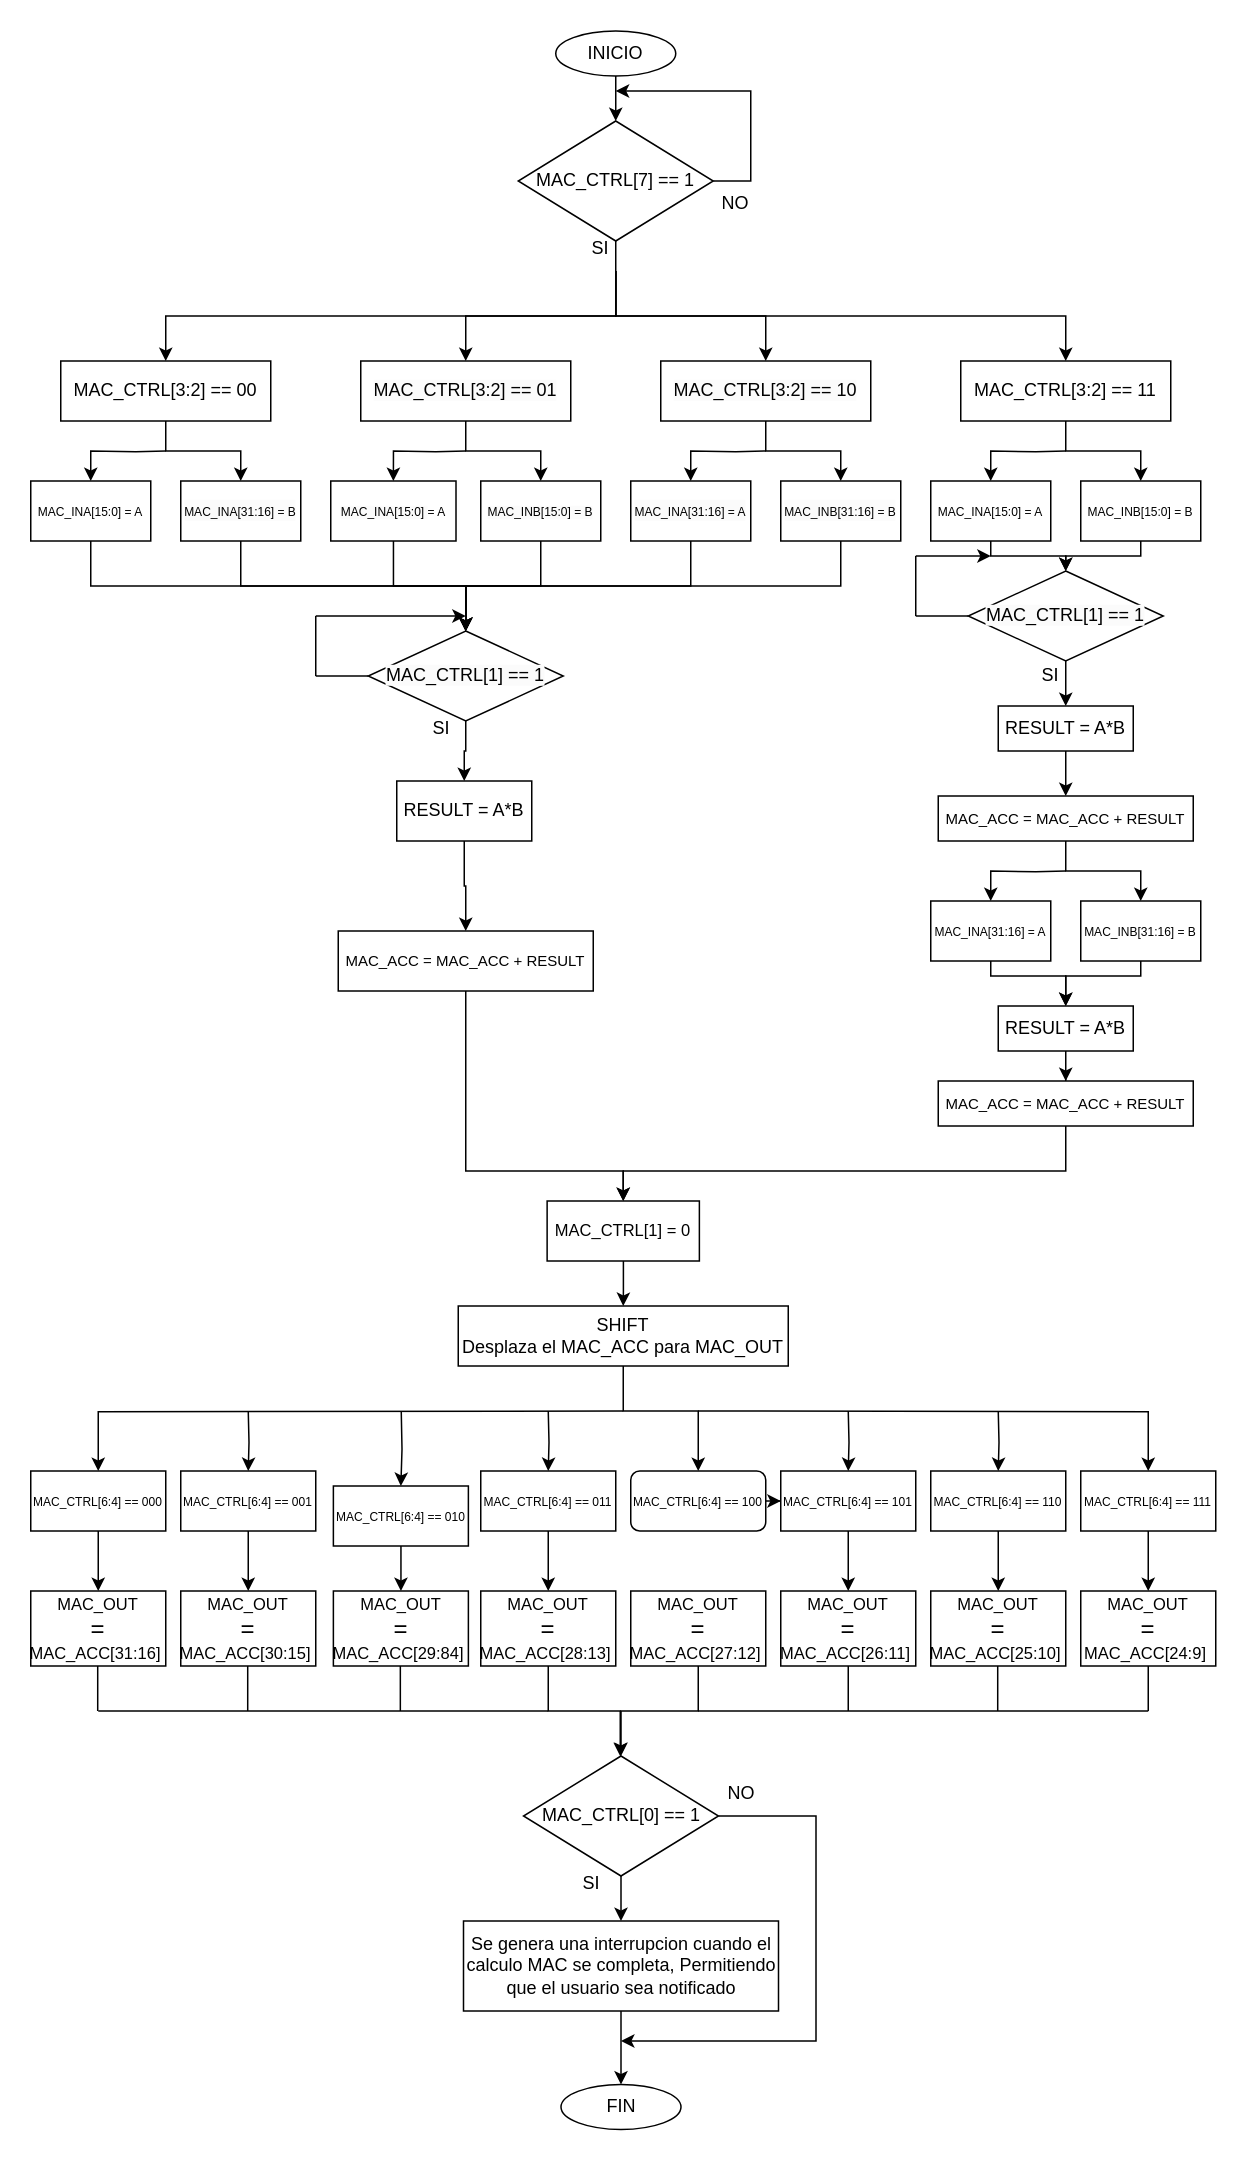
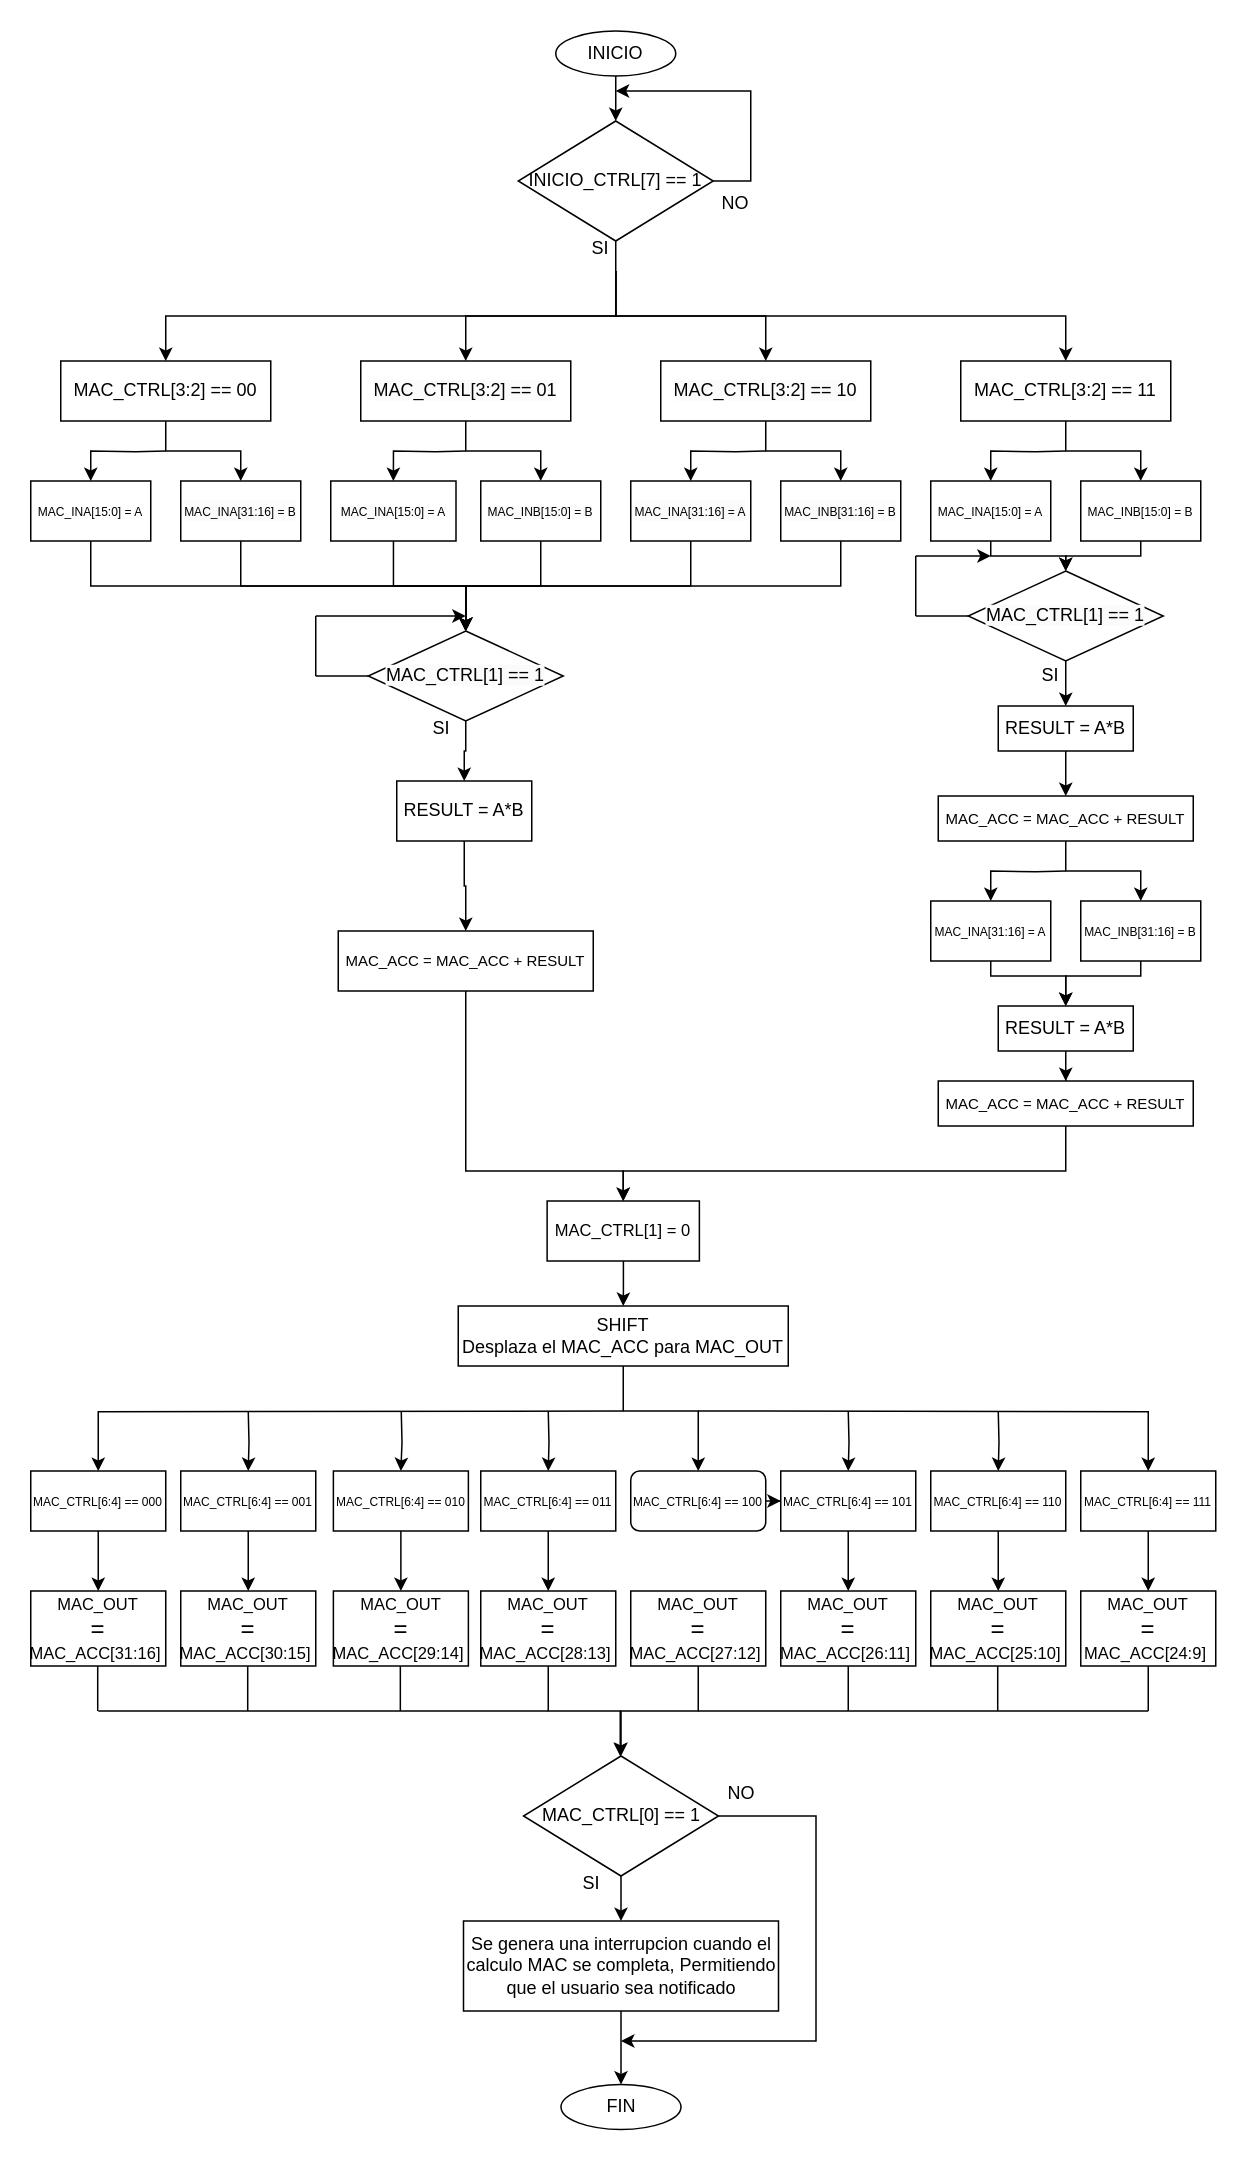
(616, 181) -> (616, 181)
(401, 1516) -> (401, 1501)
(401, 1628) -> (401, 1628)
